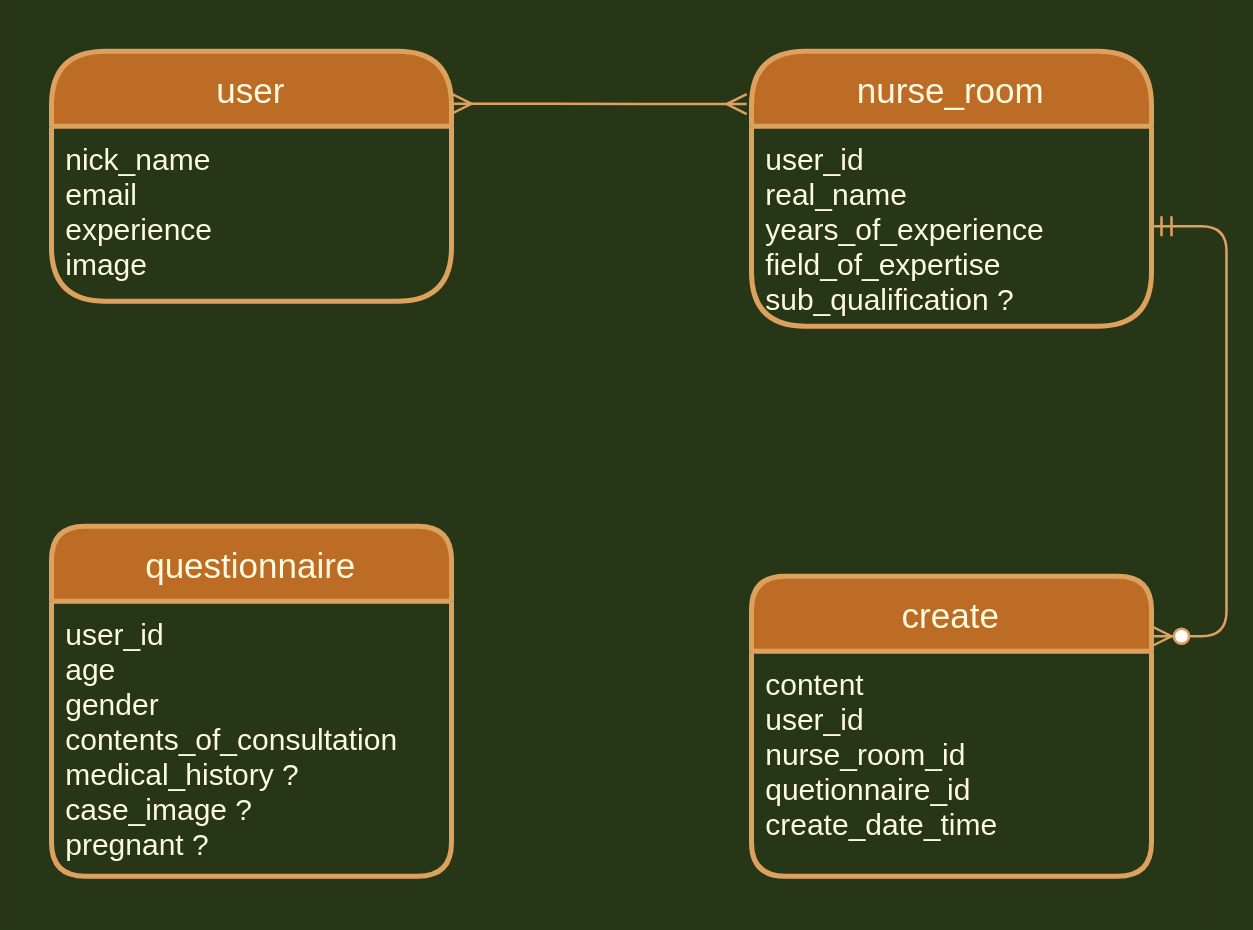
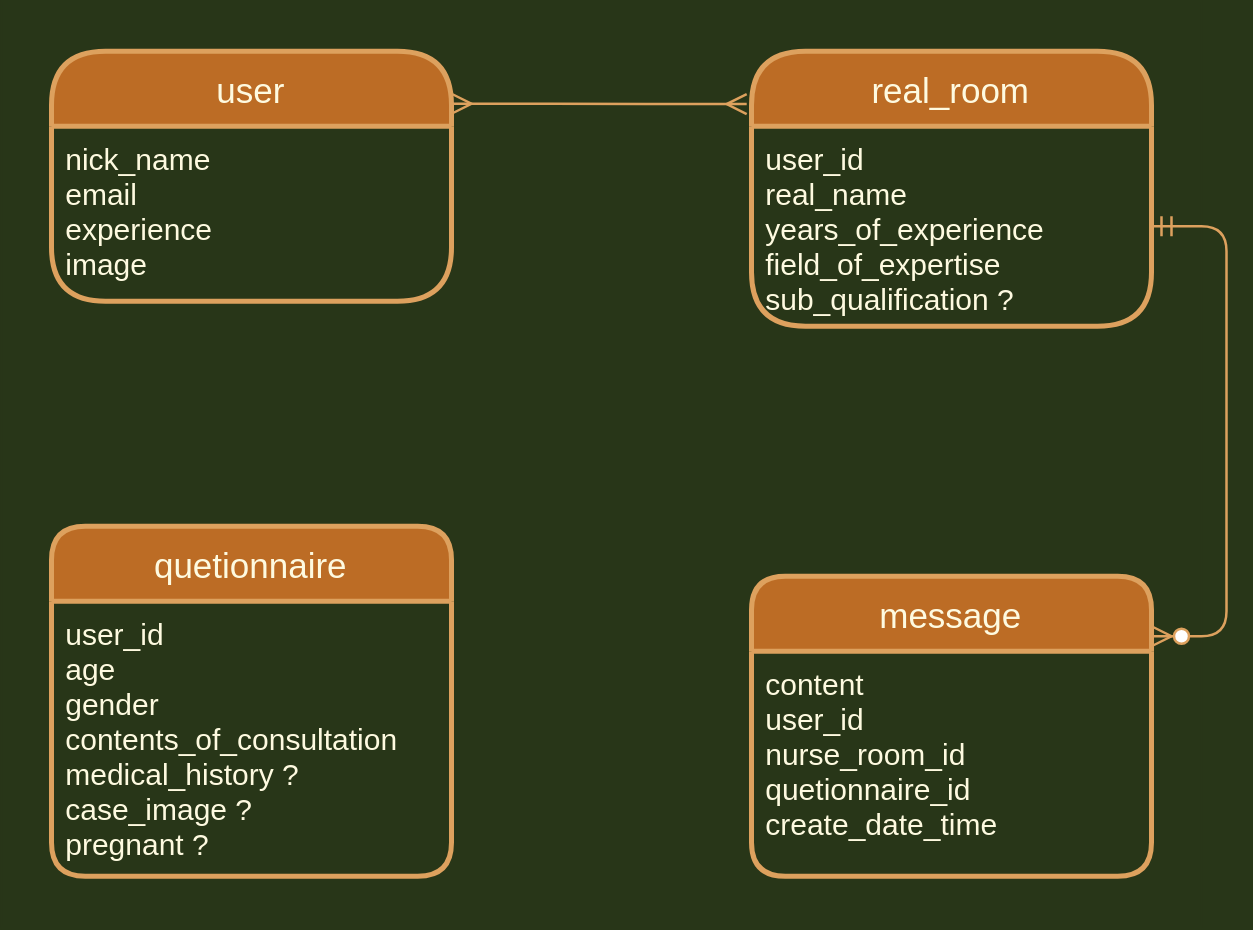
(950, 91) -> (950, 91)
(250, 566) -> (250, 566)
(950, 616) -> (950, 616)
